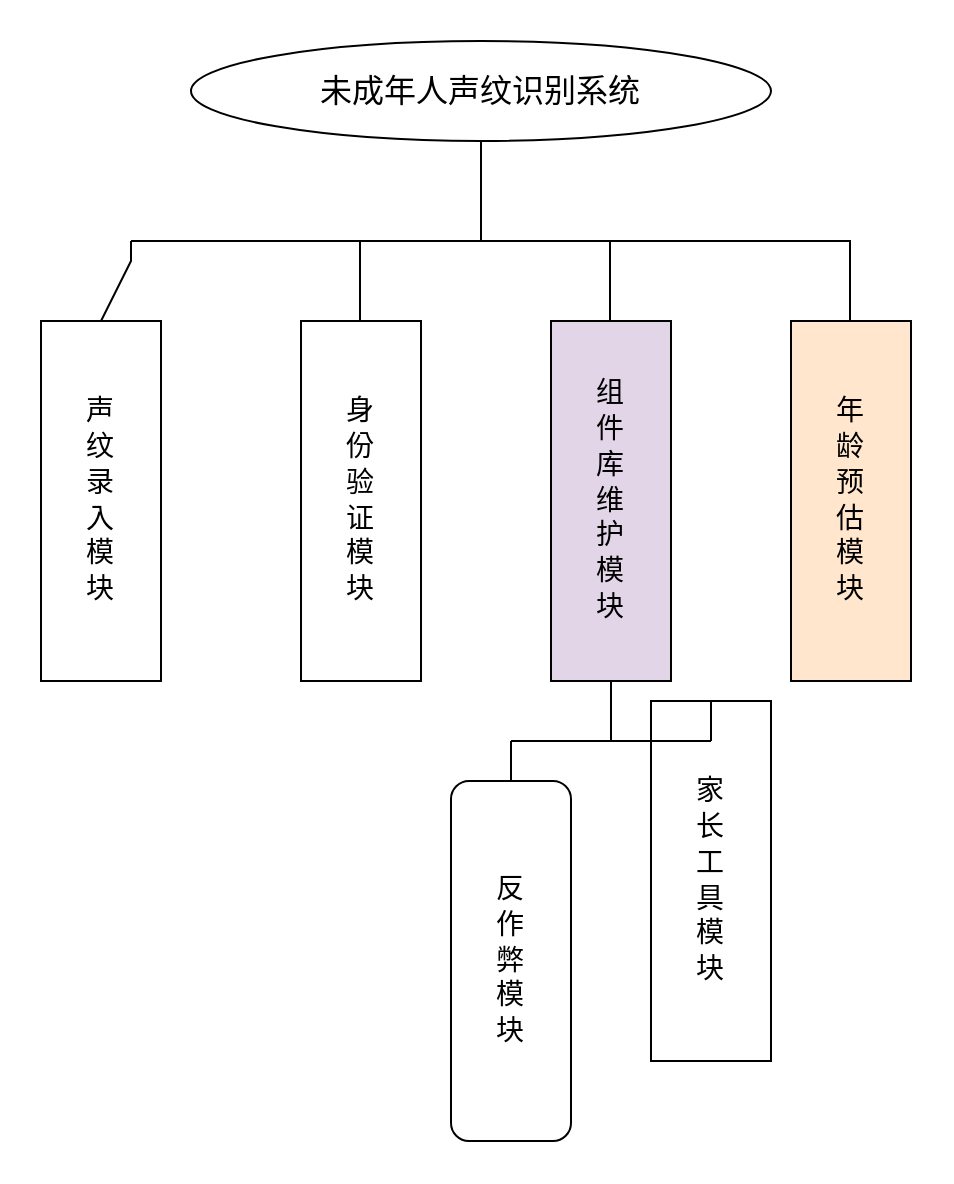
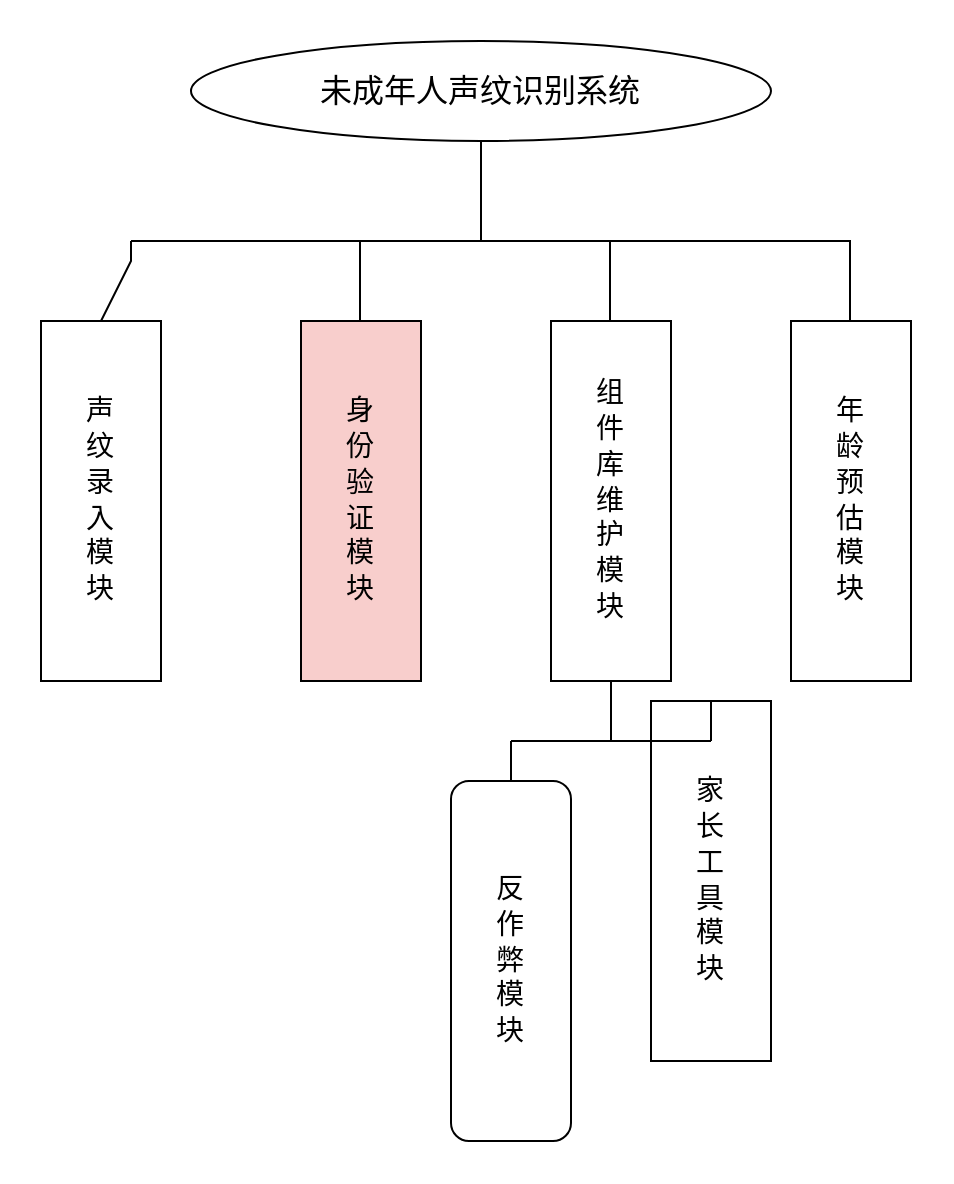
(361, 501) -> (361, 501)
(611, 501) -> (611, 501)
(851, 501) -> (851, 501)
